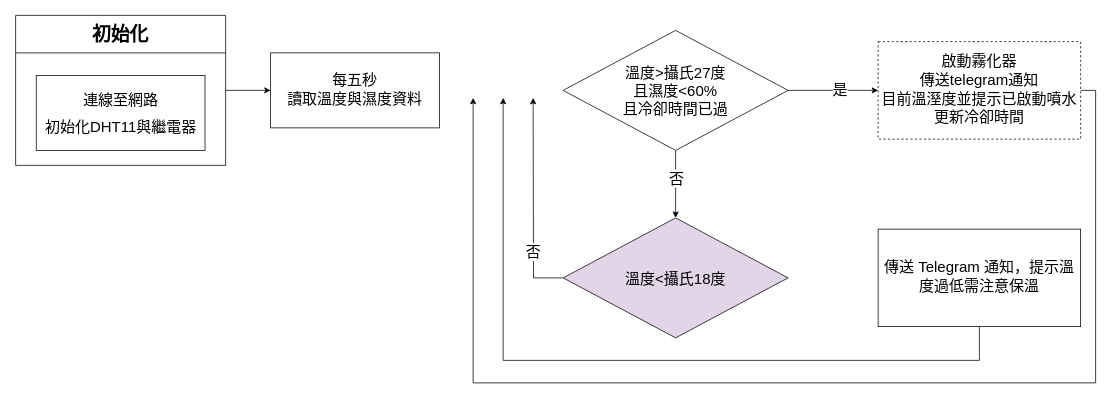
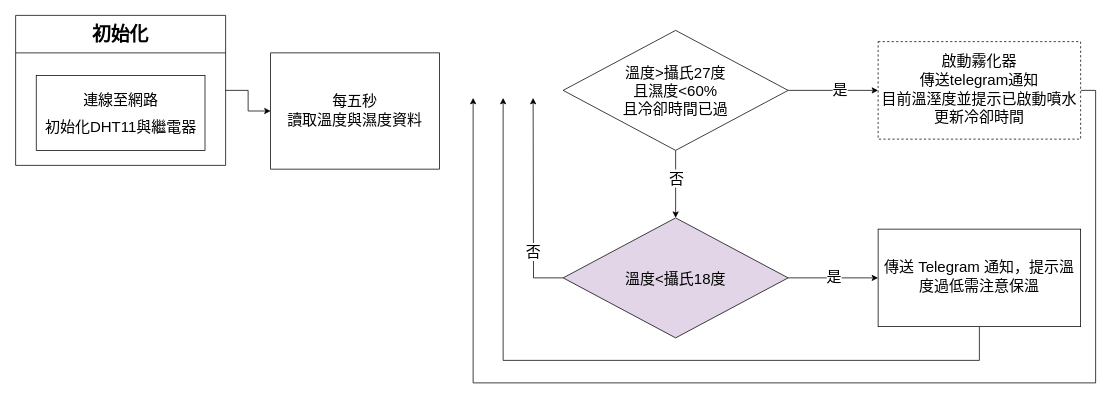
(355, 90) -> (355, 111)
none -> (833, 278)
